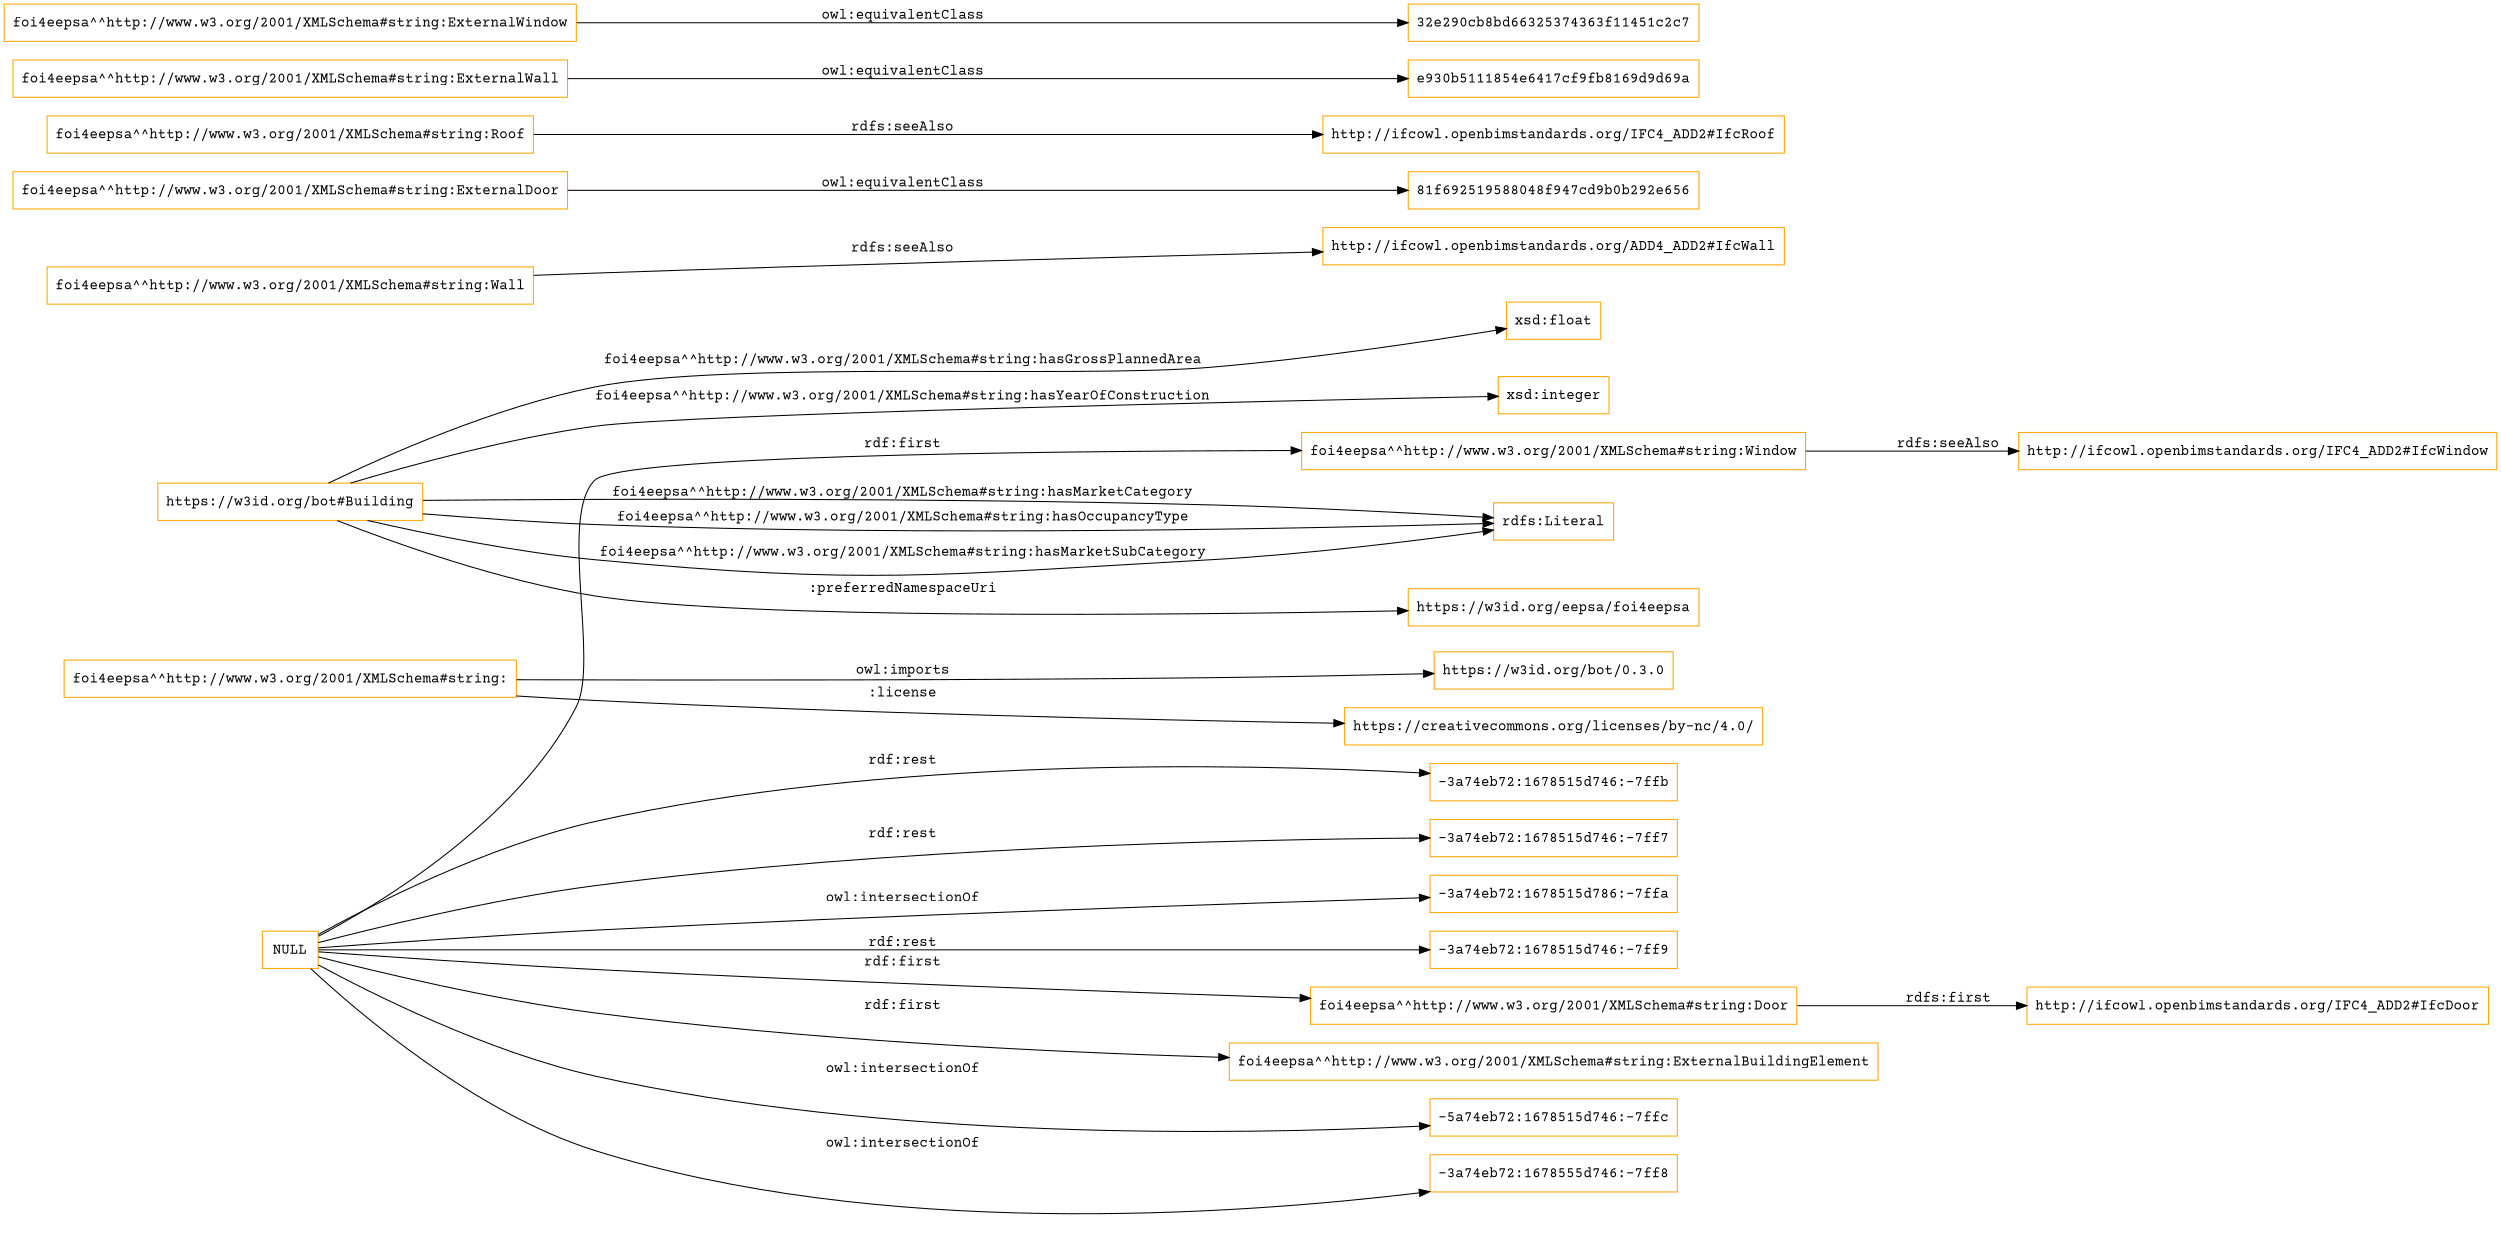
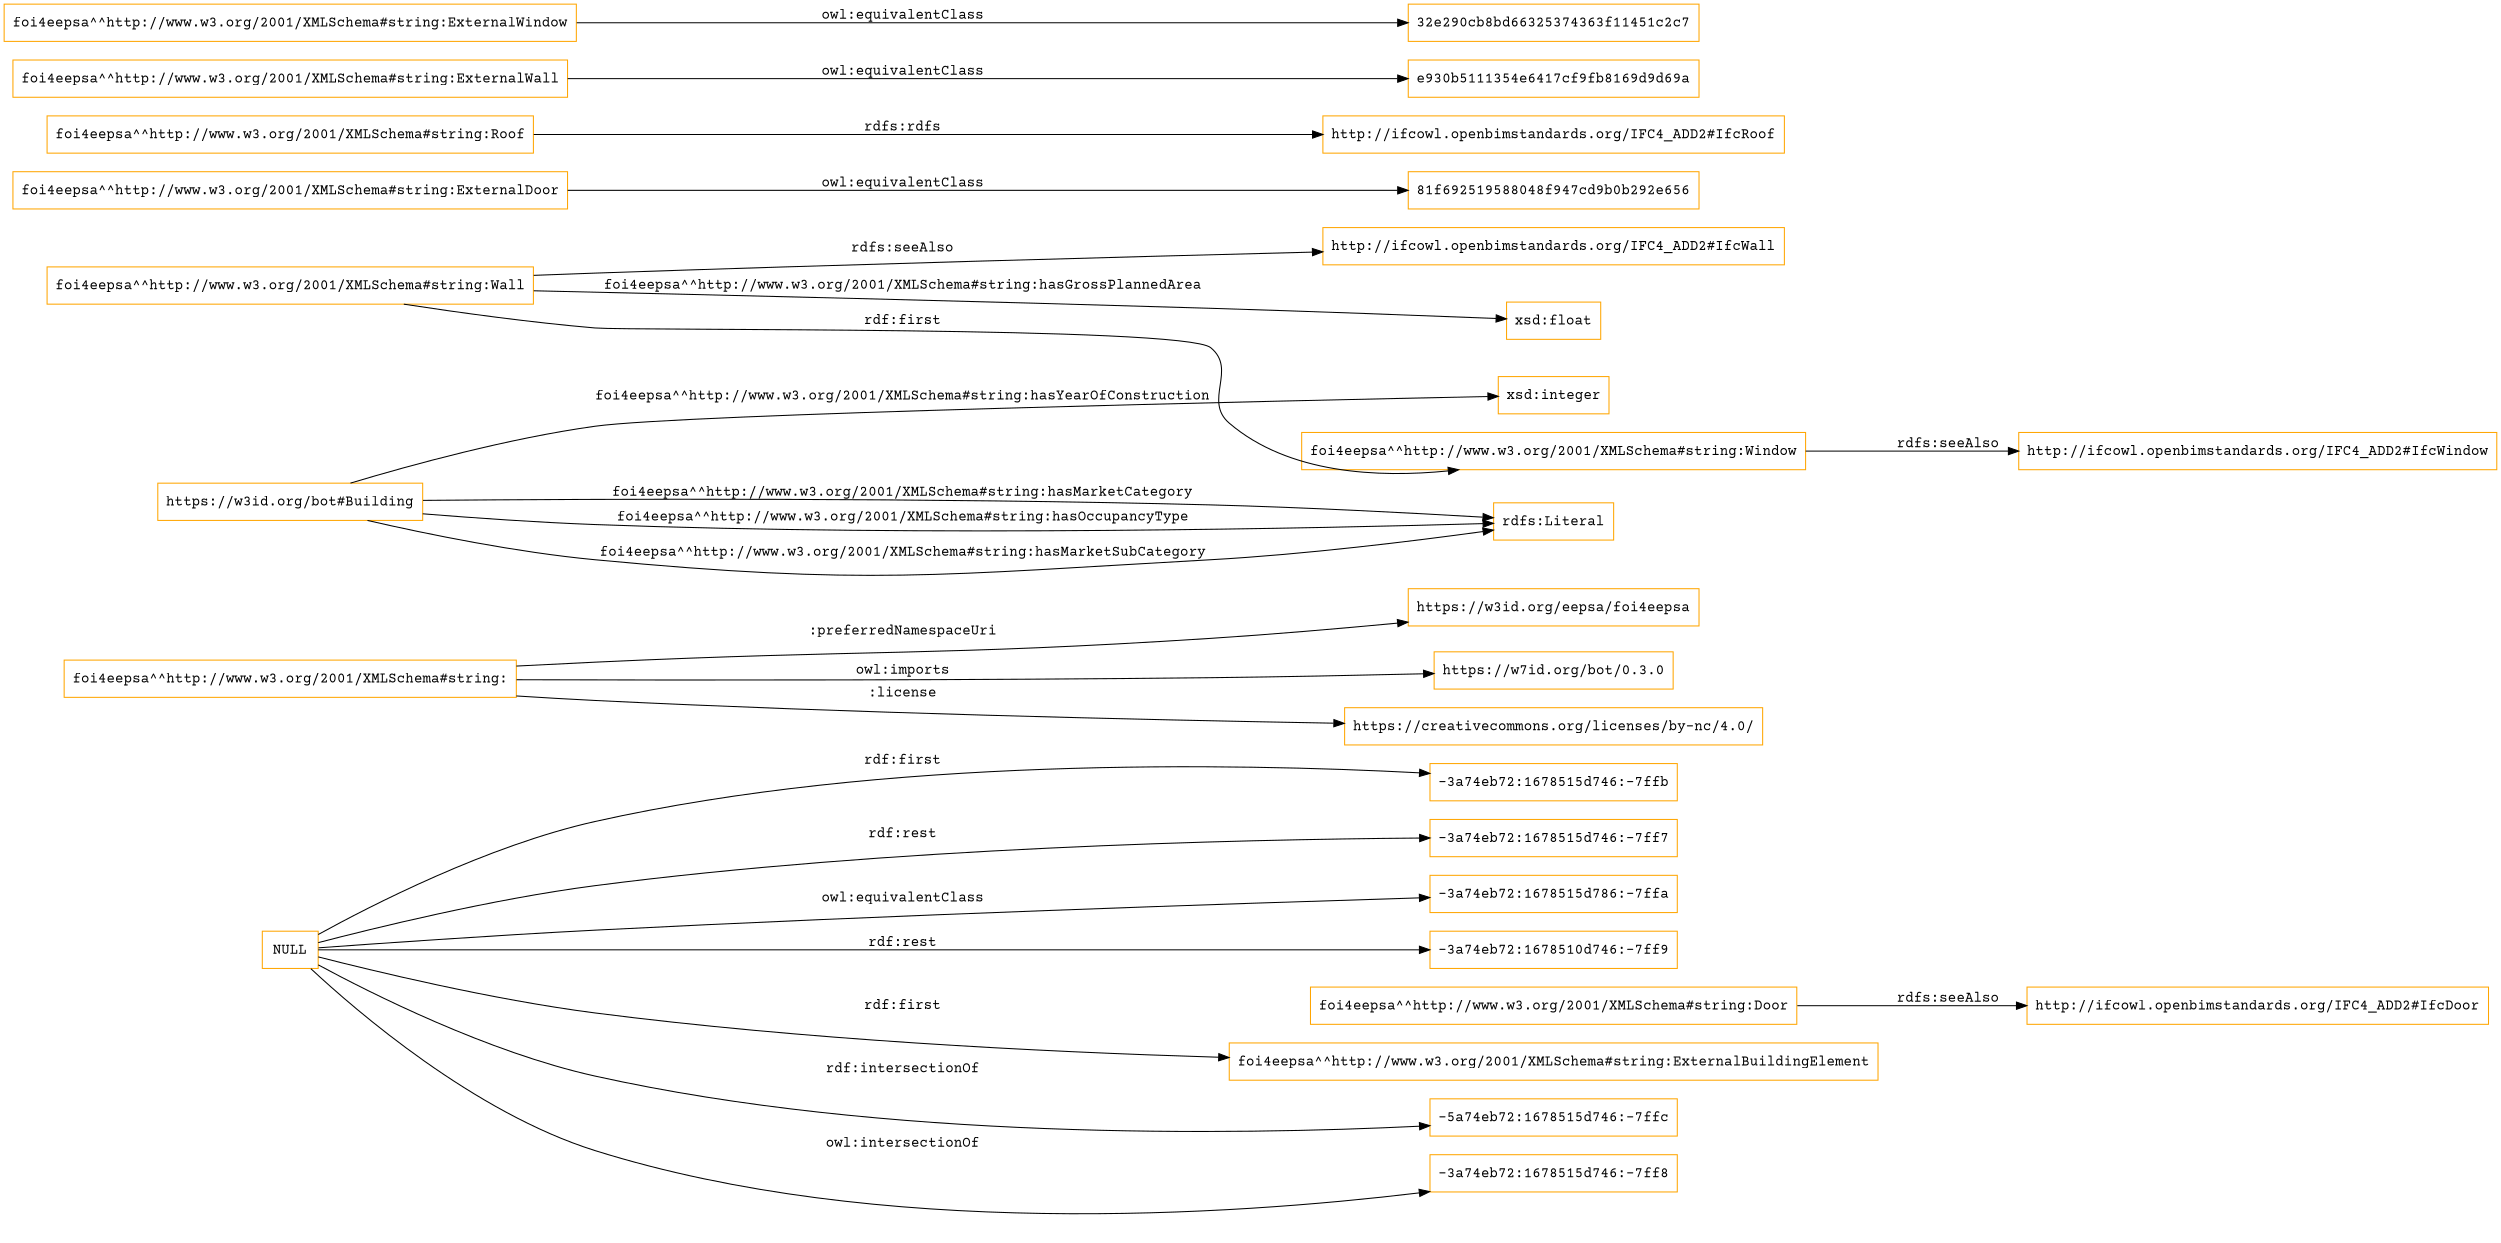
(1554, 79) -> (1554, 79)
(903, 127) -> (903, 127)
(1554, 246) -> (1554, 246)
(904, 371) -> (1015, 303)
(652, 468) -> (963, 332)
(861, 612) -> (957, 651)
(1554, 670) -> (1554, 670)
(903, 760) -> (903, 760)
(903, 898) -> (903, 898)
(1554, 950) -> (1554, 950)
(809, 979) -> none
(1948, 998) -> (1948, 998)
(903, 1068) -> (903, 1068)
(1554, 1173) -> (1554, 1173)
